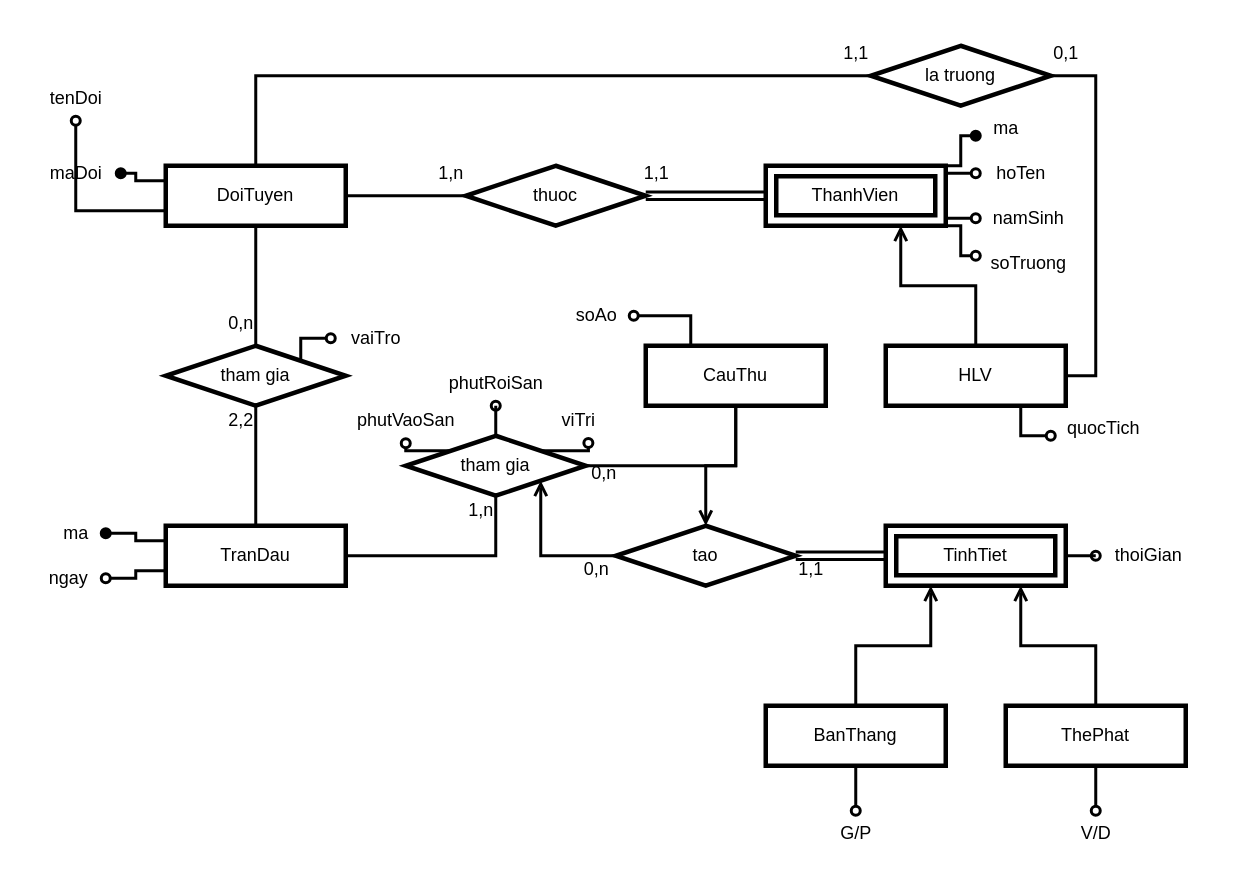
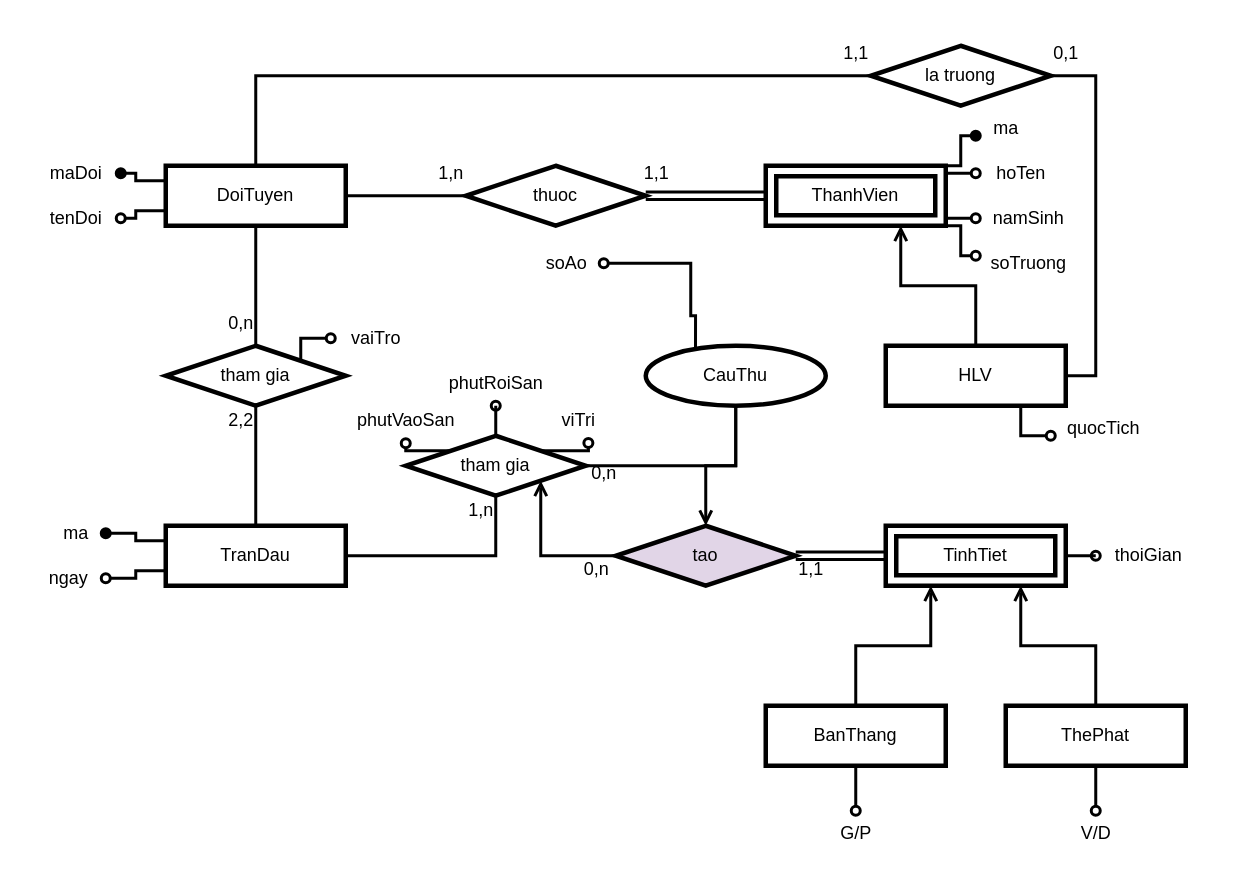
(76, 98) -> (76, 218)
(596, 316) -> (566, 263)
(736, 376) -> (736, 376)
(706, 556) -> (706, 556)
